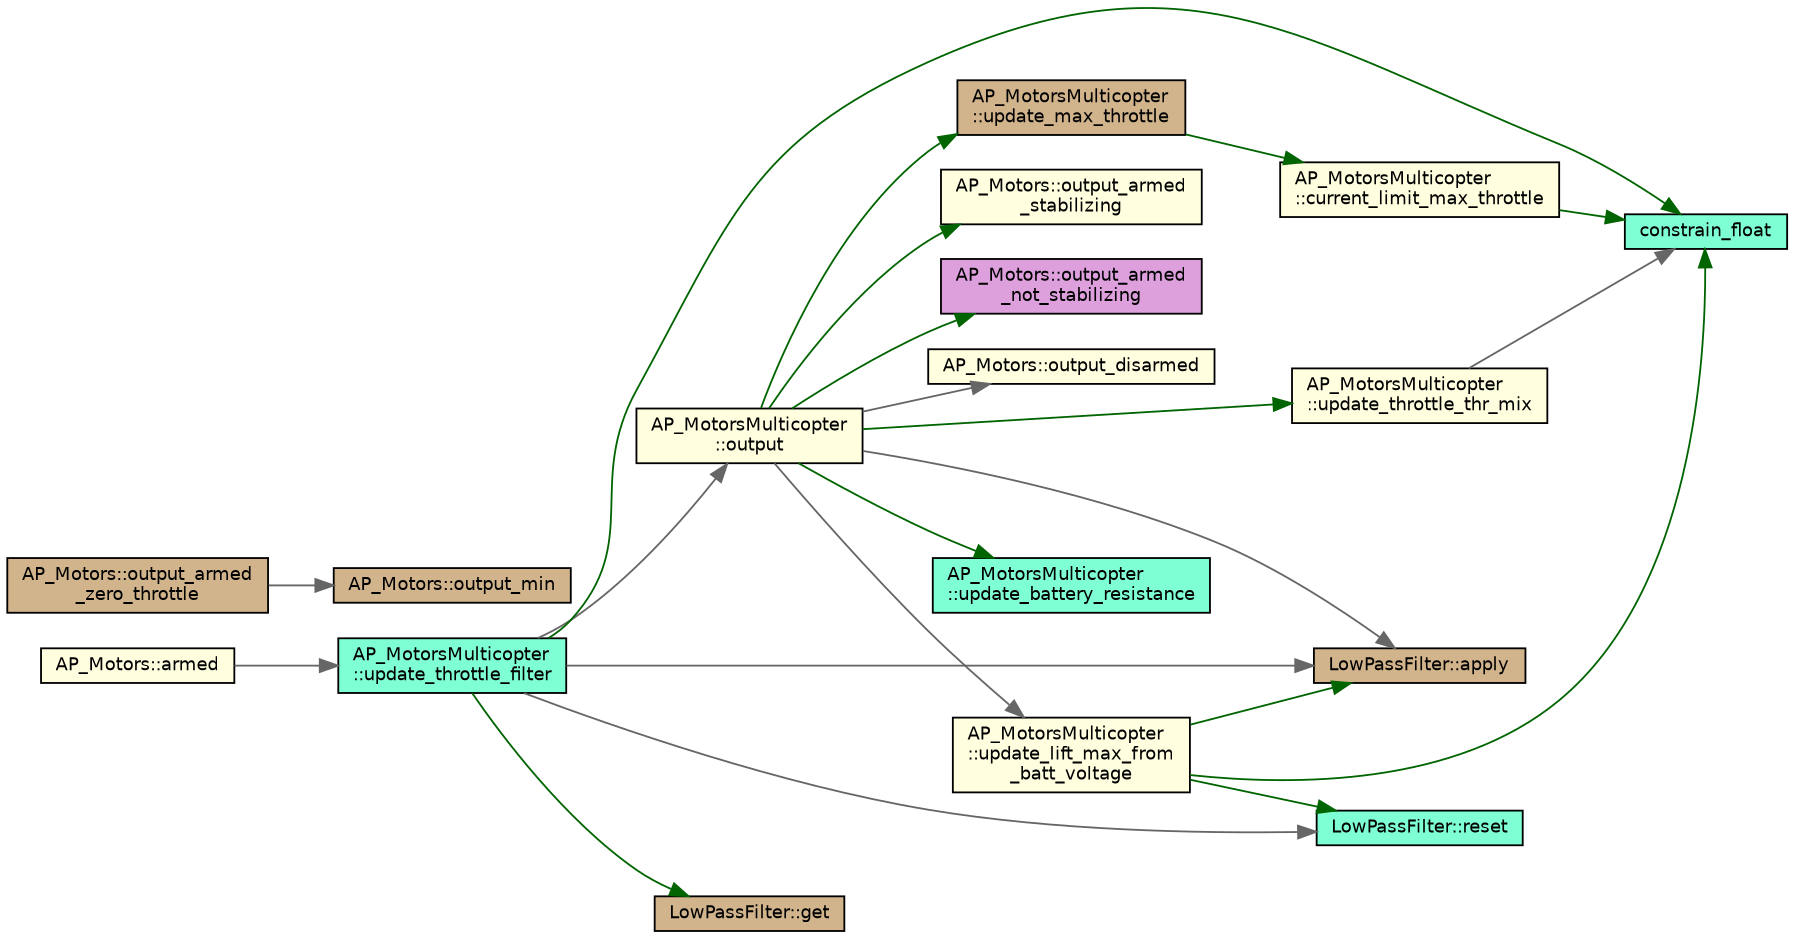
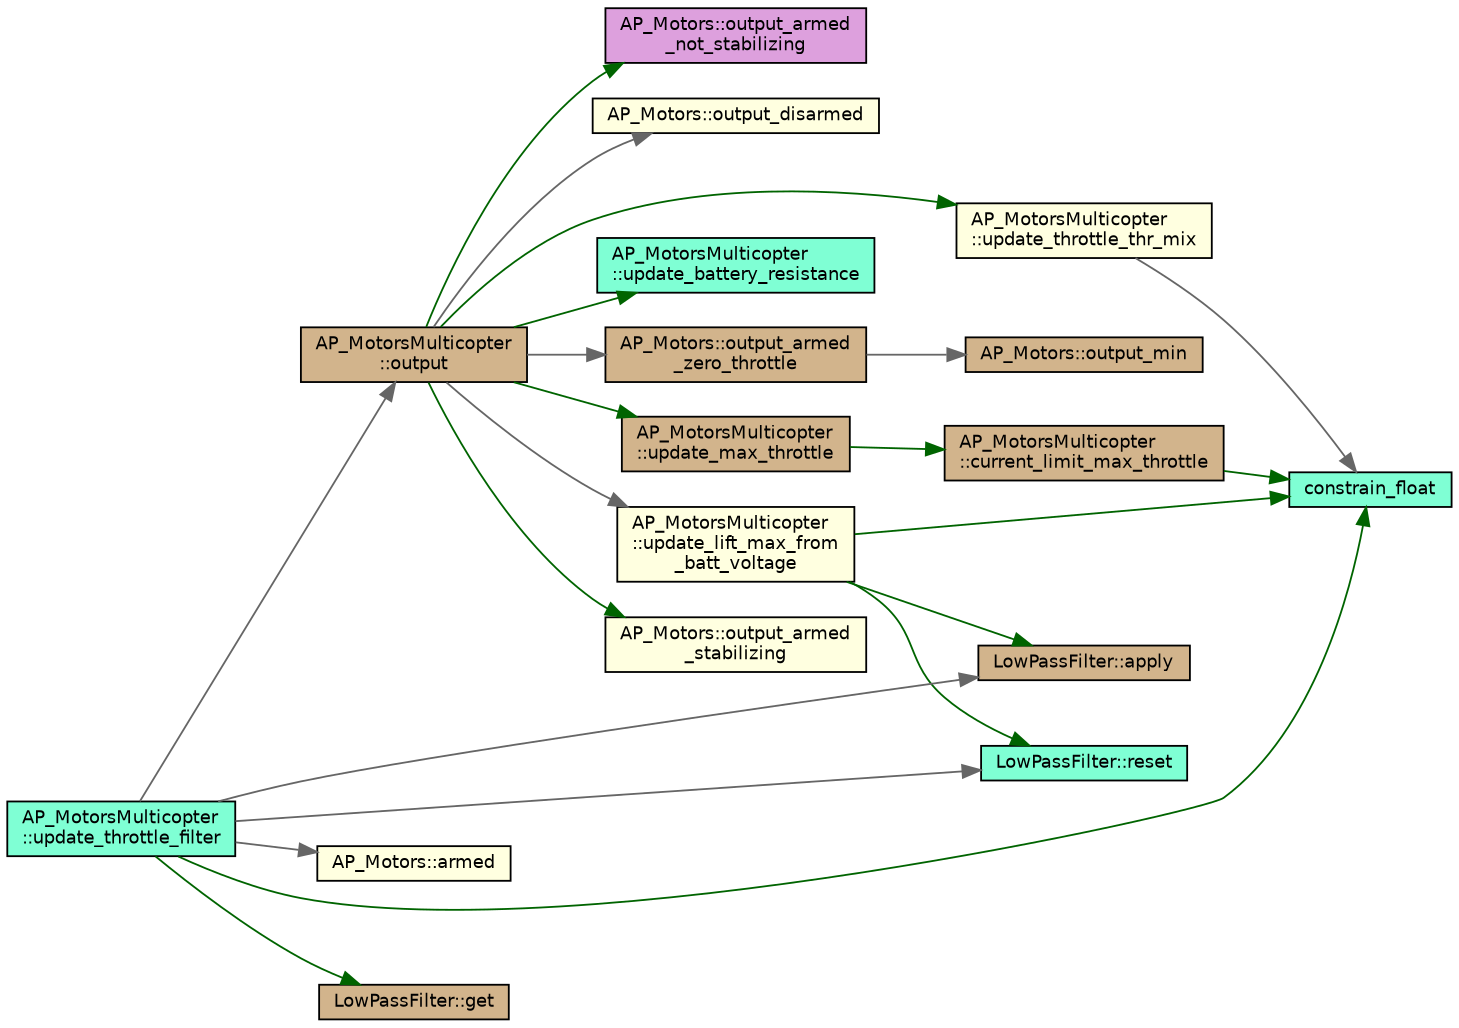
(1420, 190) -> (1084, 453)
(750, 436) -> (414, 355)
(1133, 513) -> (557, 355)
(277, 666) -> (267, 846)
